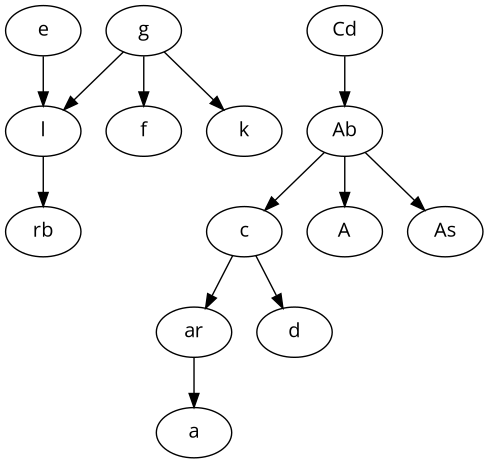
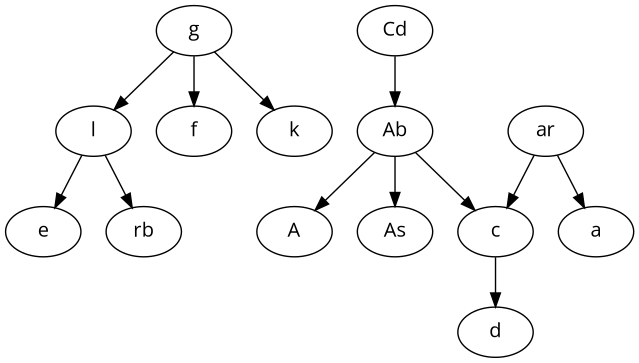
(43, 74) -> (72, 175)
(222, 276) -> (524, 175)
